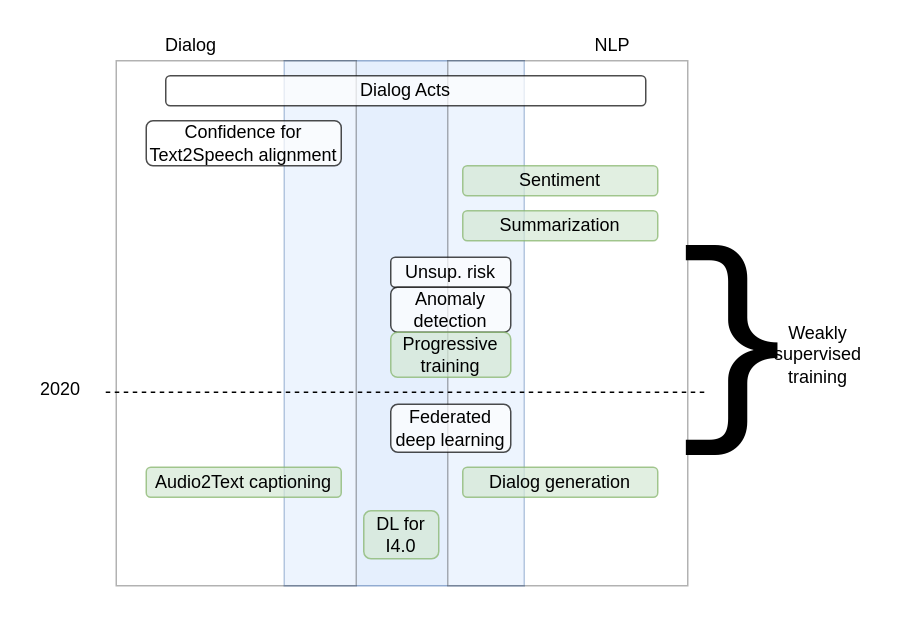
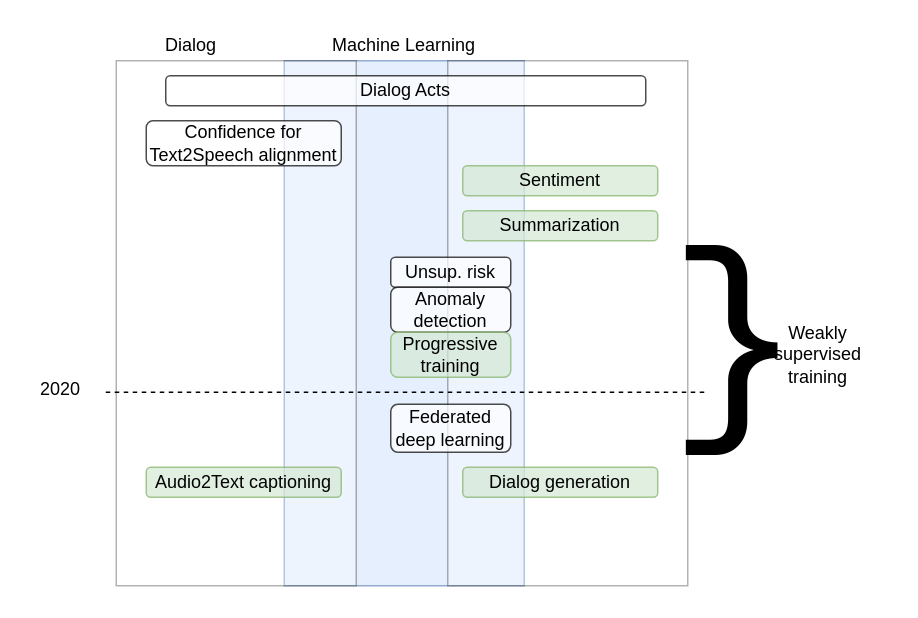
none -> (404, 46)
(613, 46) -> none
(401, 535) -> none
